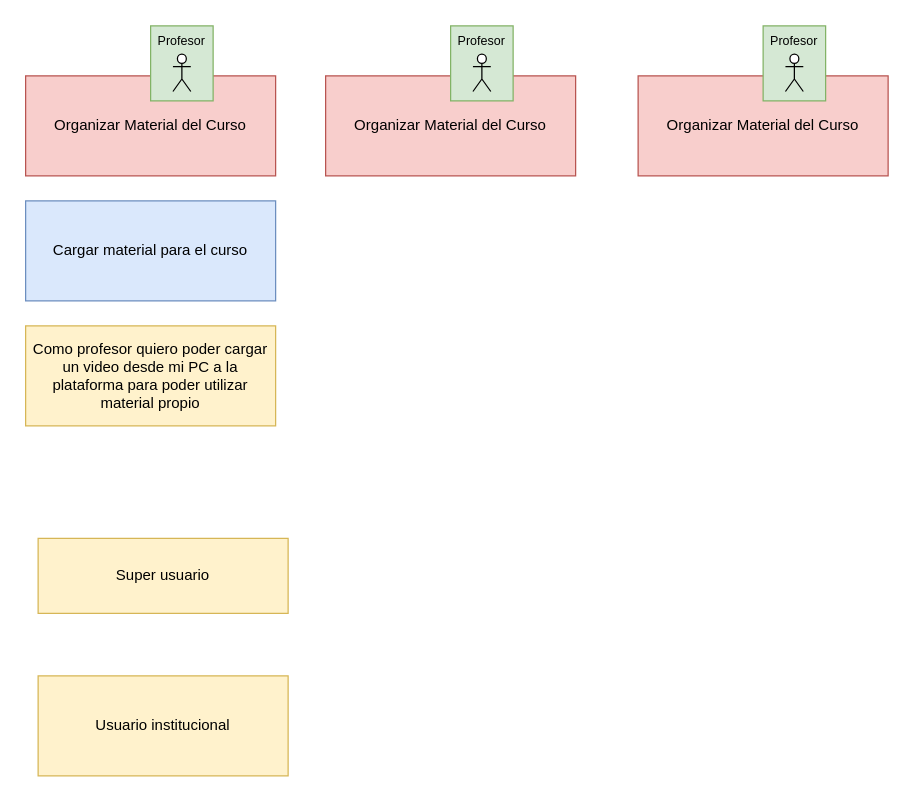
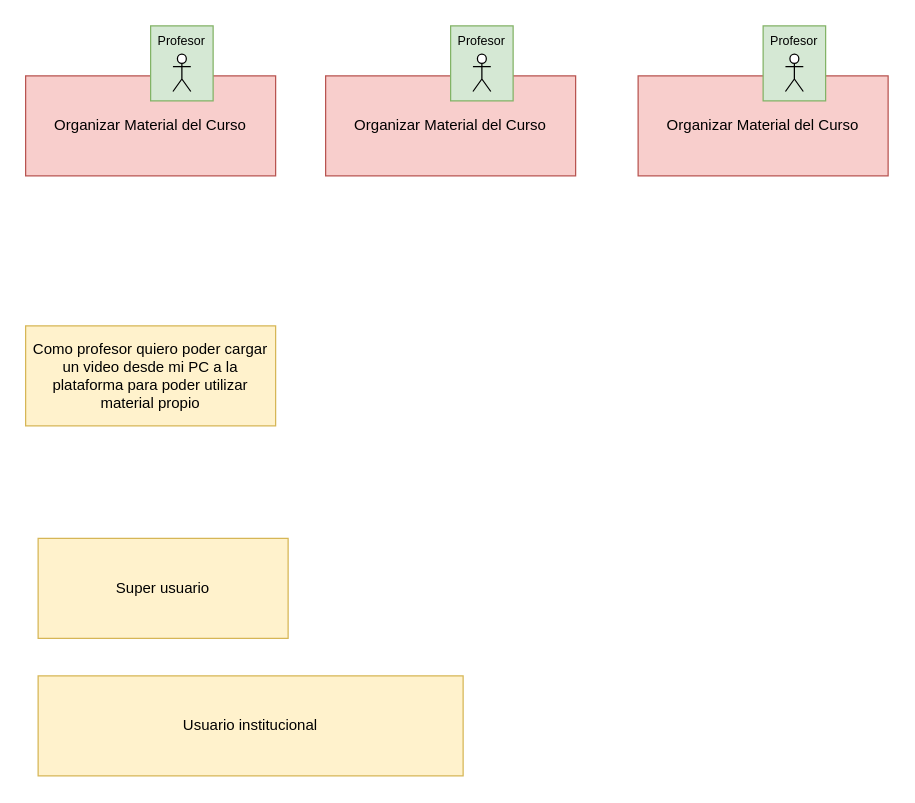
(151, 251) -> none
(163, 576) -> (163, 588)
(163, 726) -> (251, 726)
